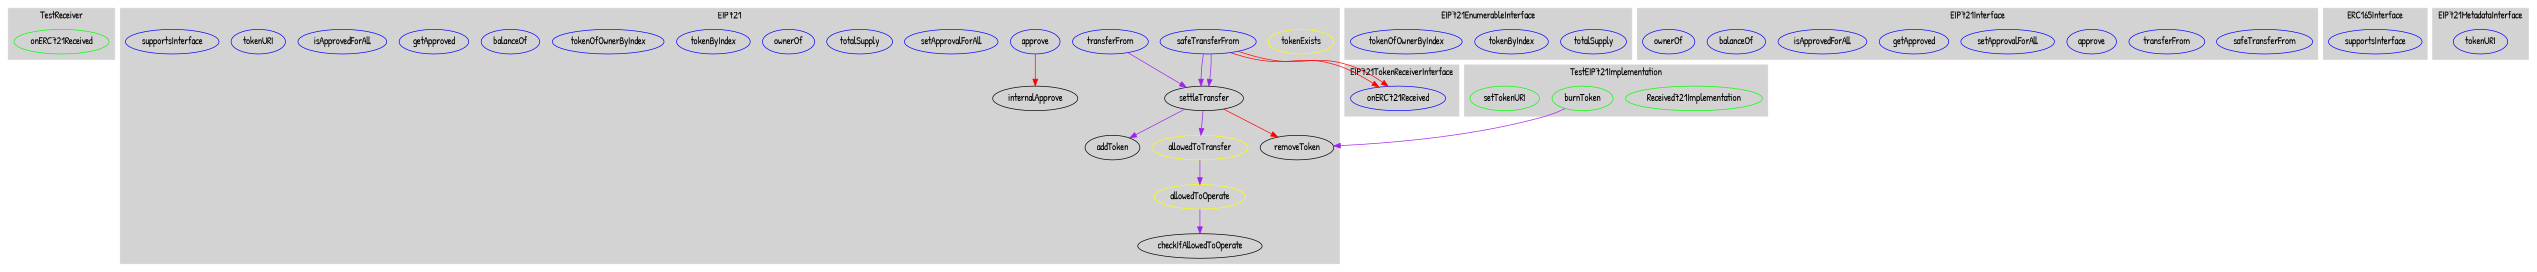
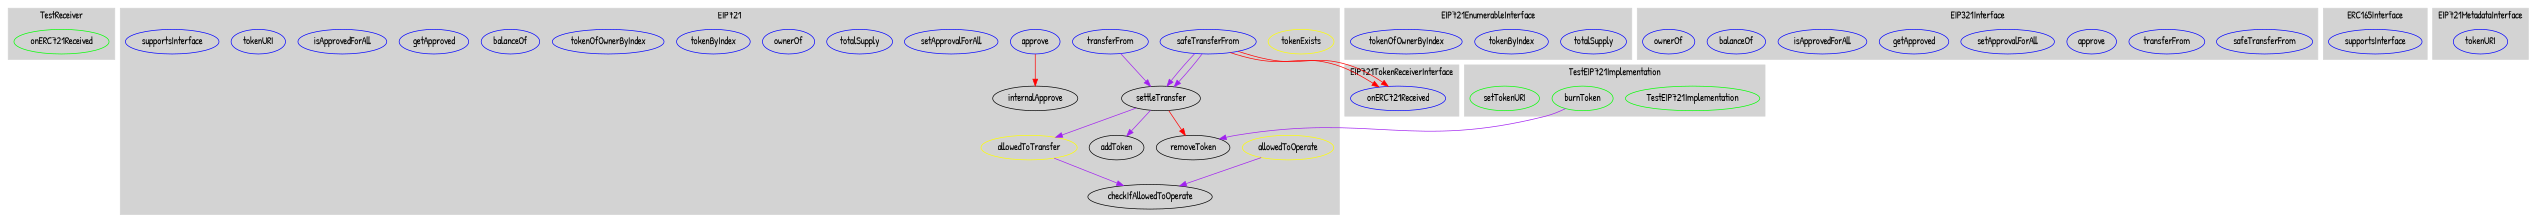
(1978, 16) -> (1978, 16)
(1694, 98) -> (1693, 98)
(1200, 169) -> (1086, 171)
